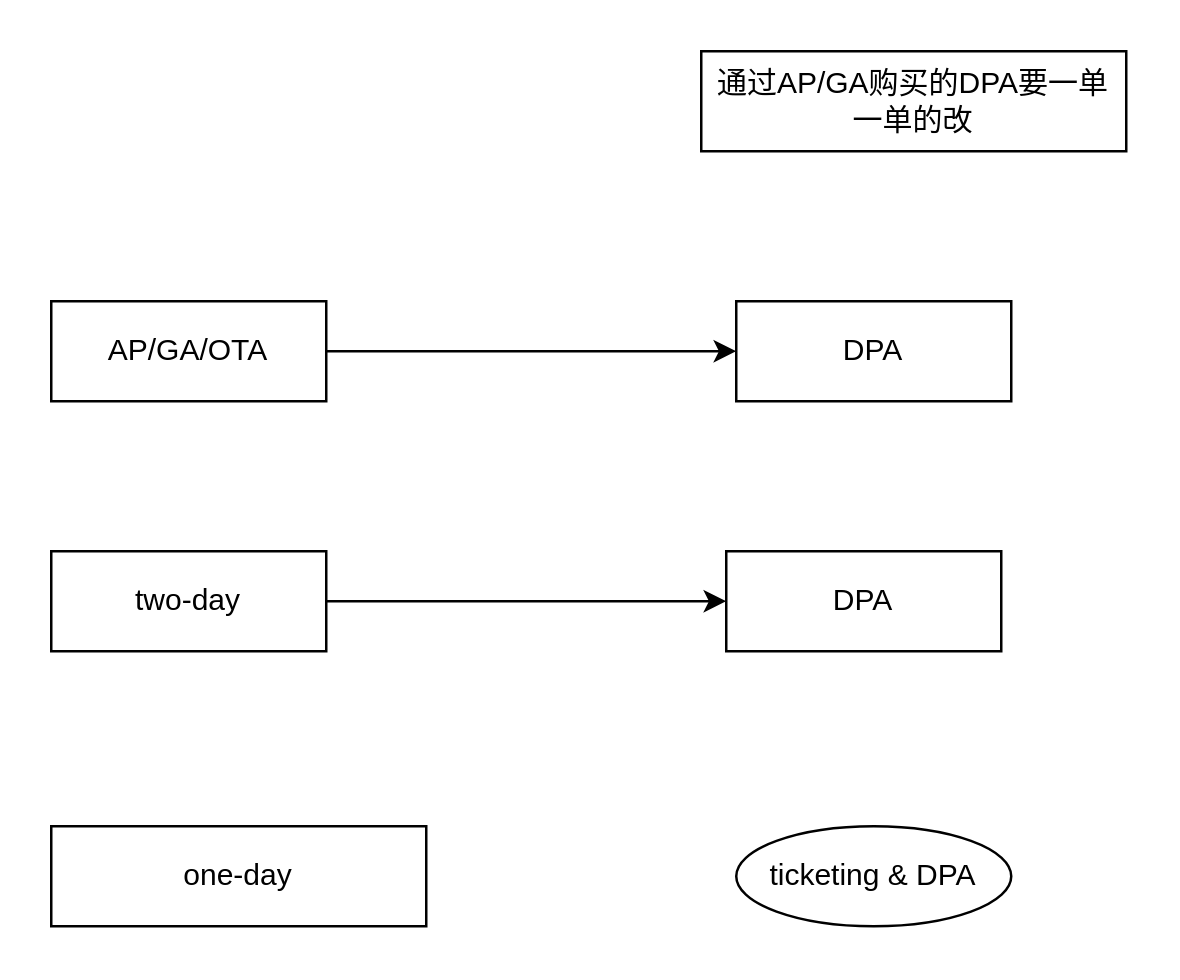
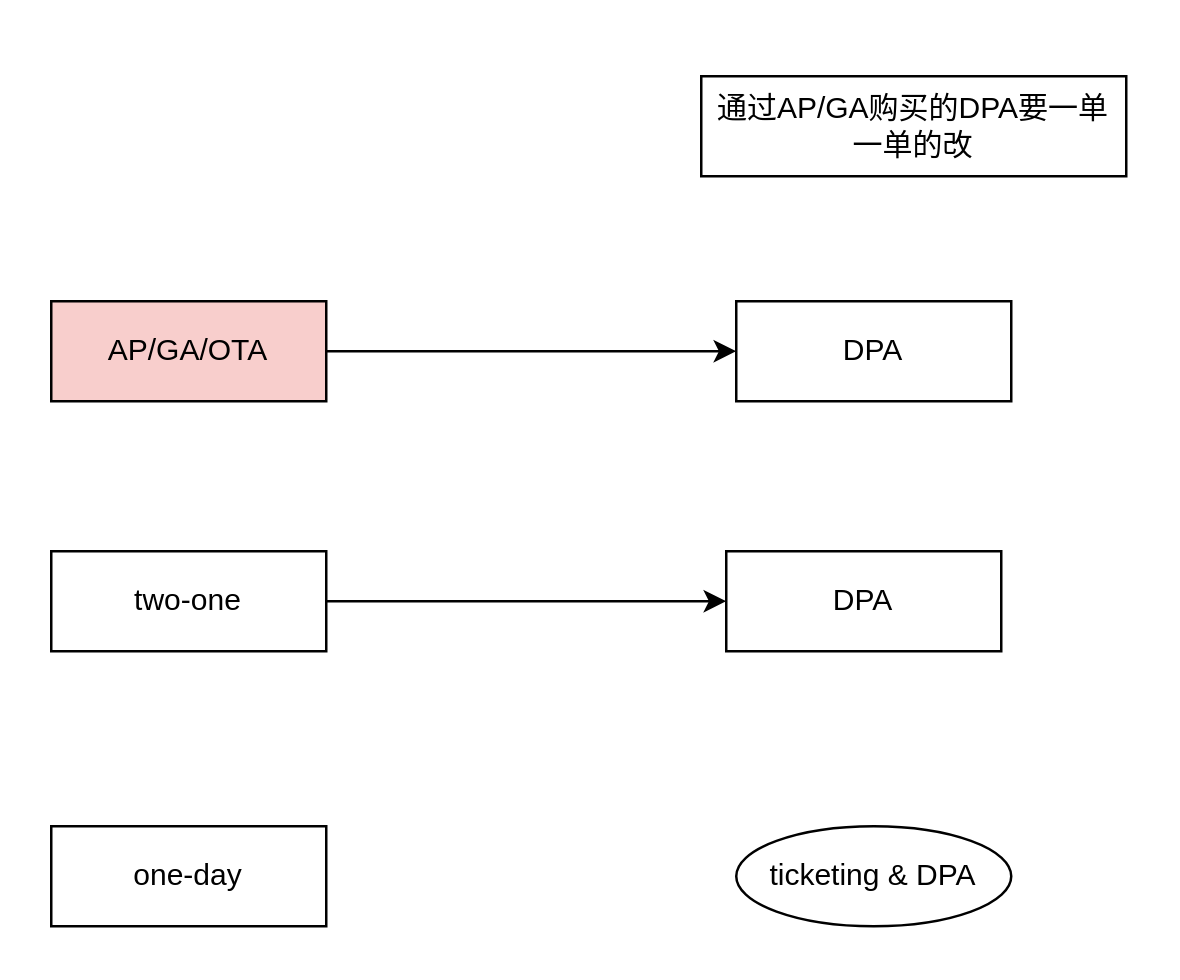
(914, 101) -> (914, 126)
(189, 351) -> (189, 351)
(189, 601) -> (189, 601)
(239, 876) -> (189, 876)
